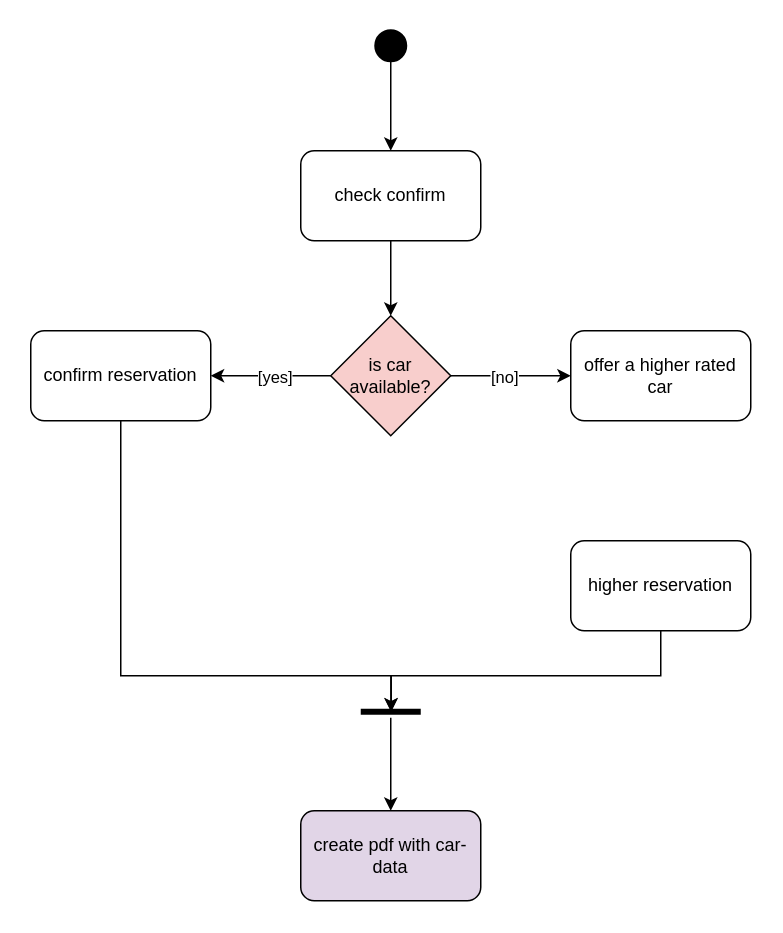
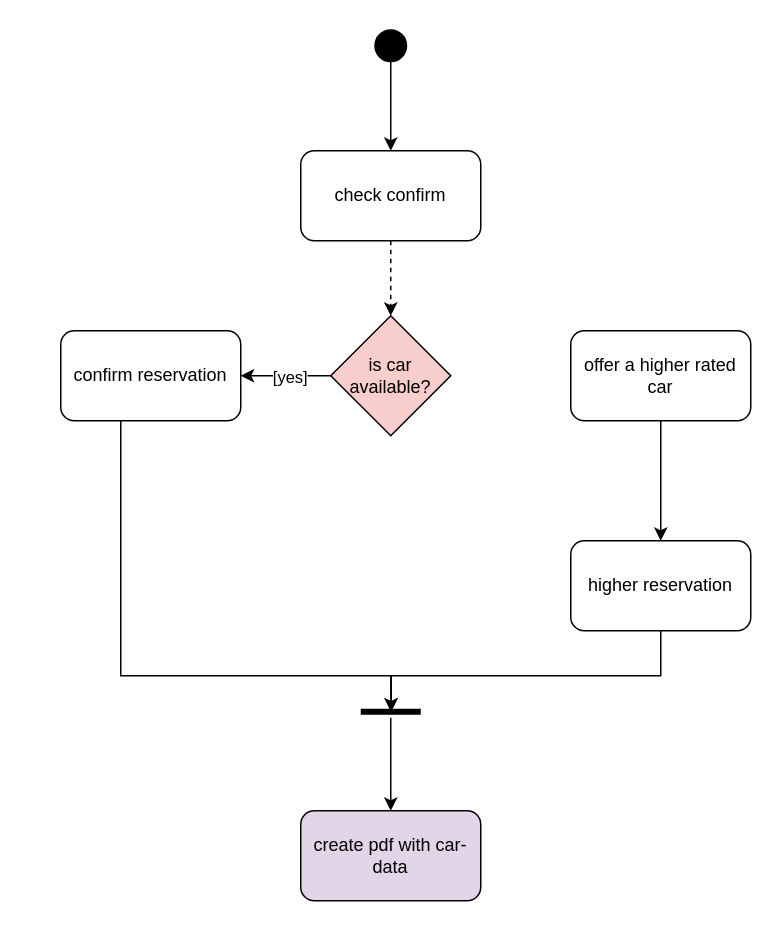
(391, 274) -> (391, 274)
(121, 376) -> (151, 376)
(506, 376) -> none
none -> (661, 476)
